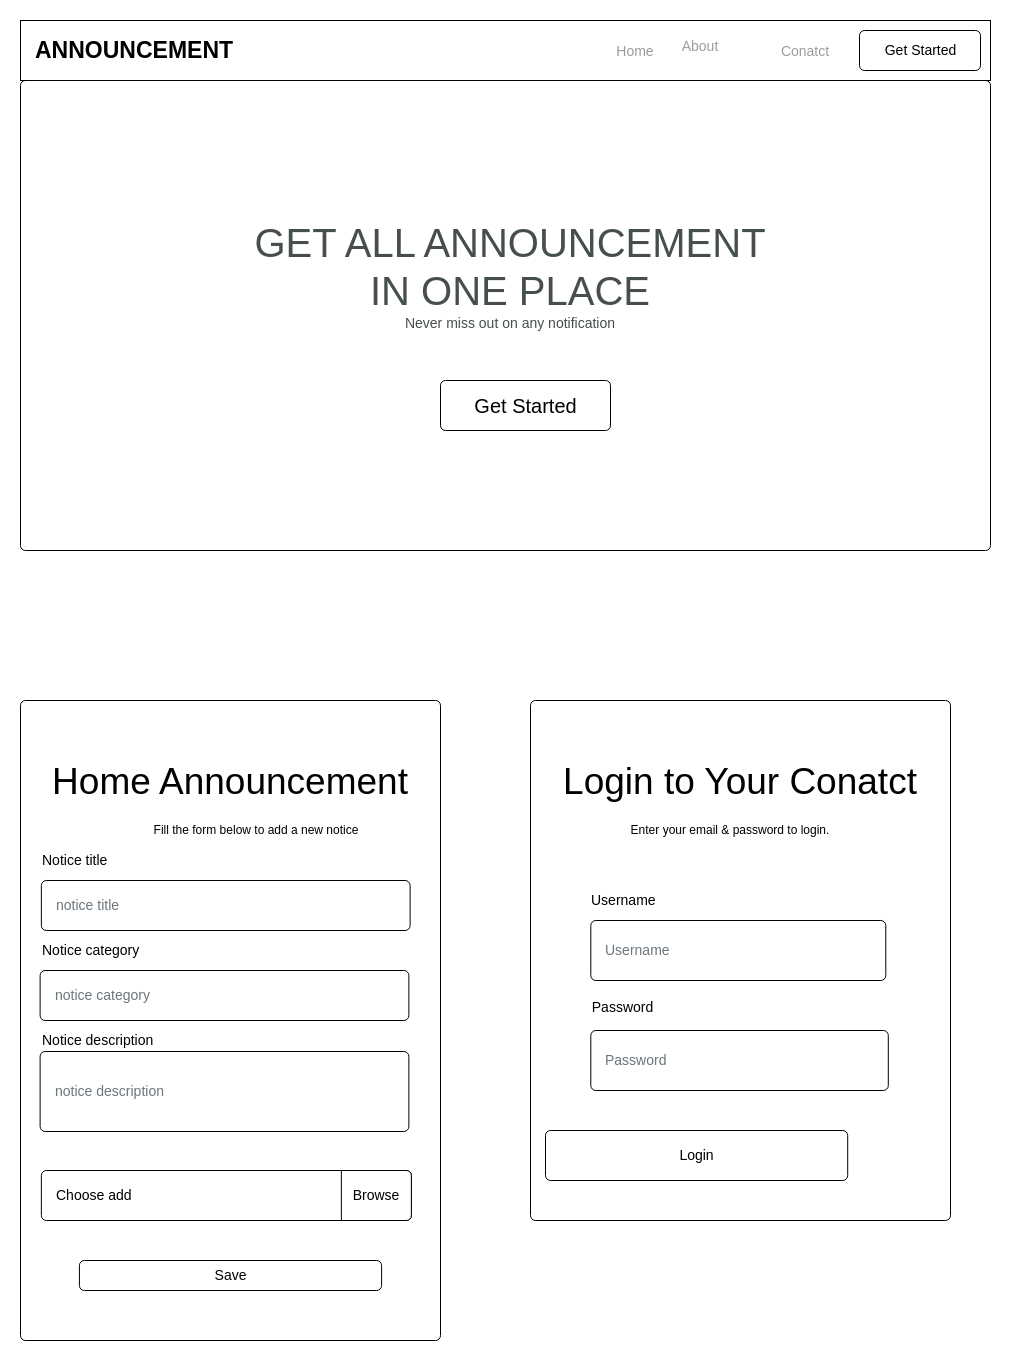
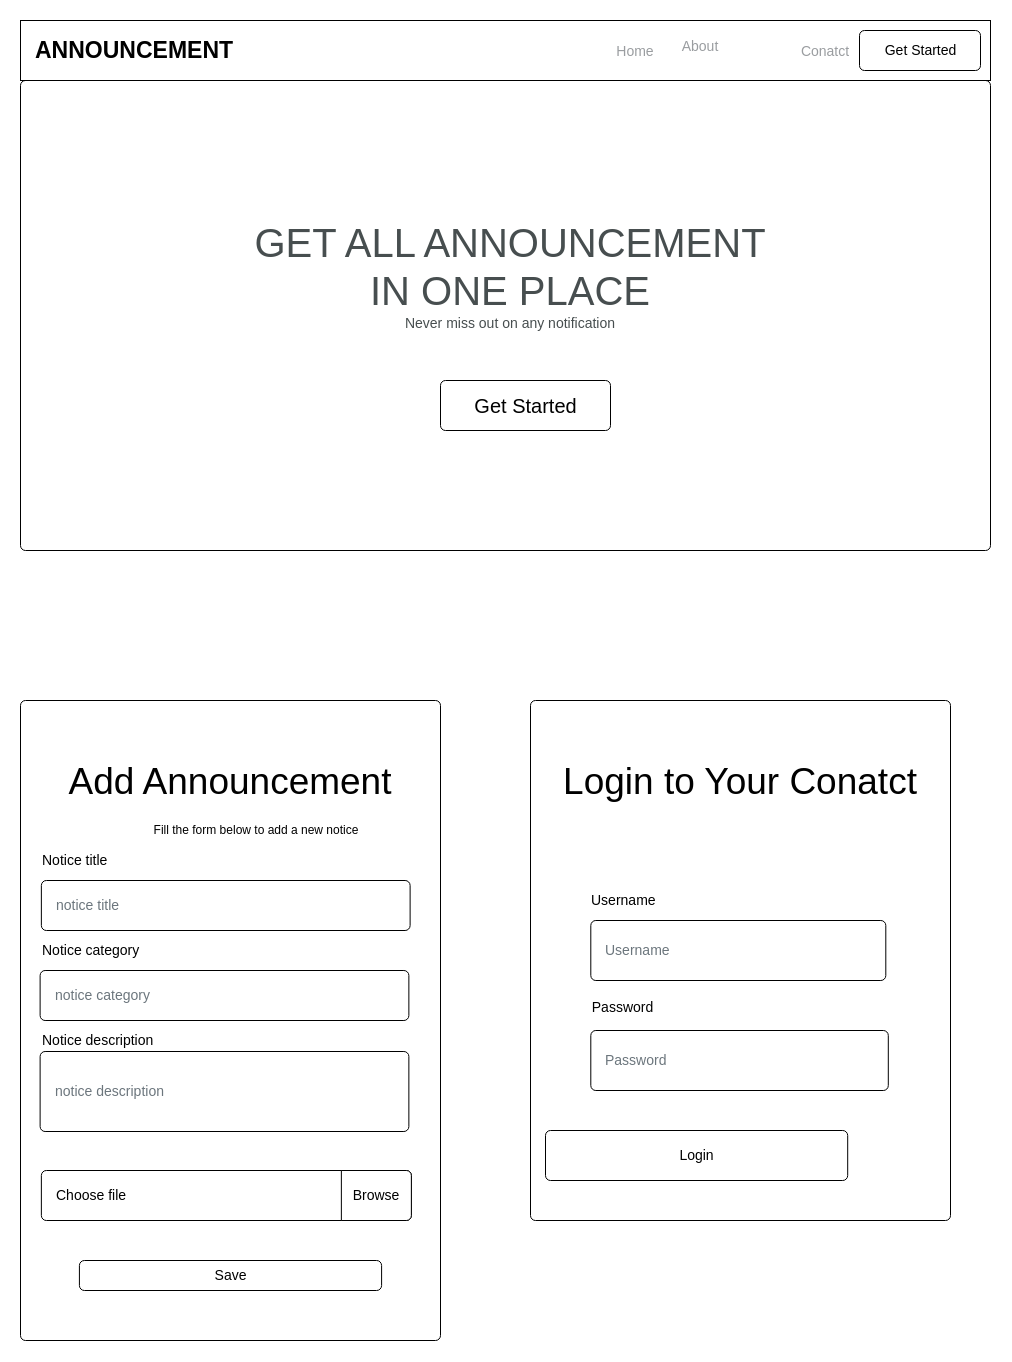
(806, 51) -> (826, 51)
(231, 769) -> (231, 769)
(731, 831) -> none
(94, 1196) -> (94, 1196)
